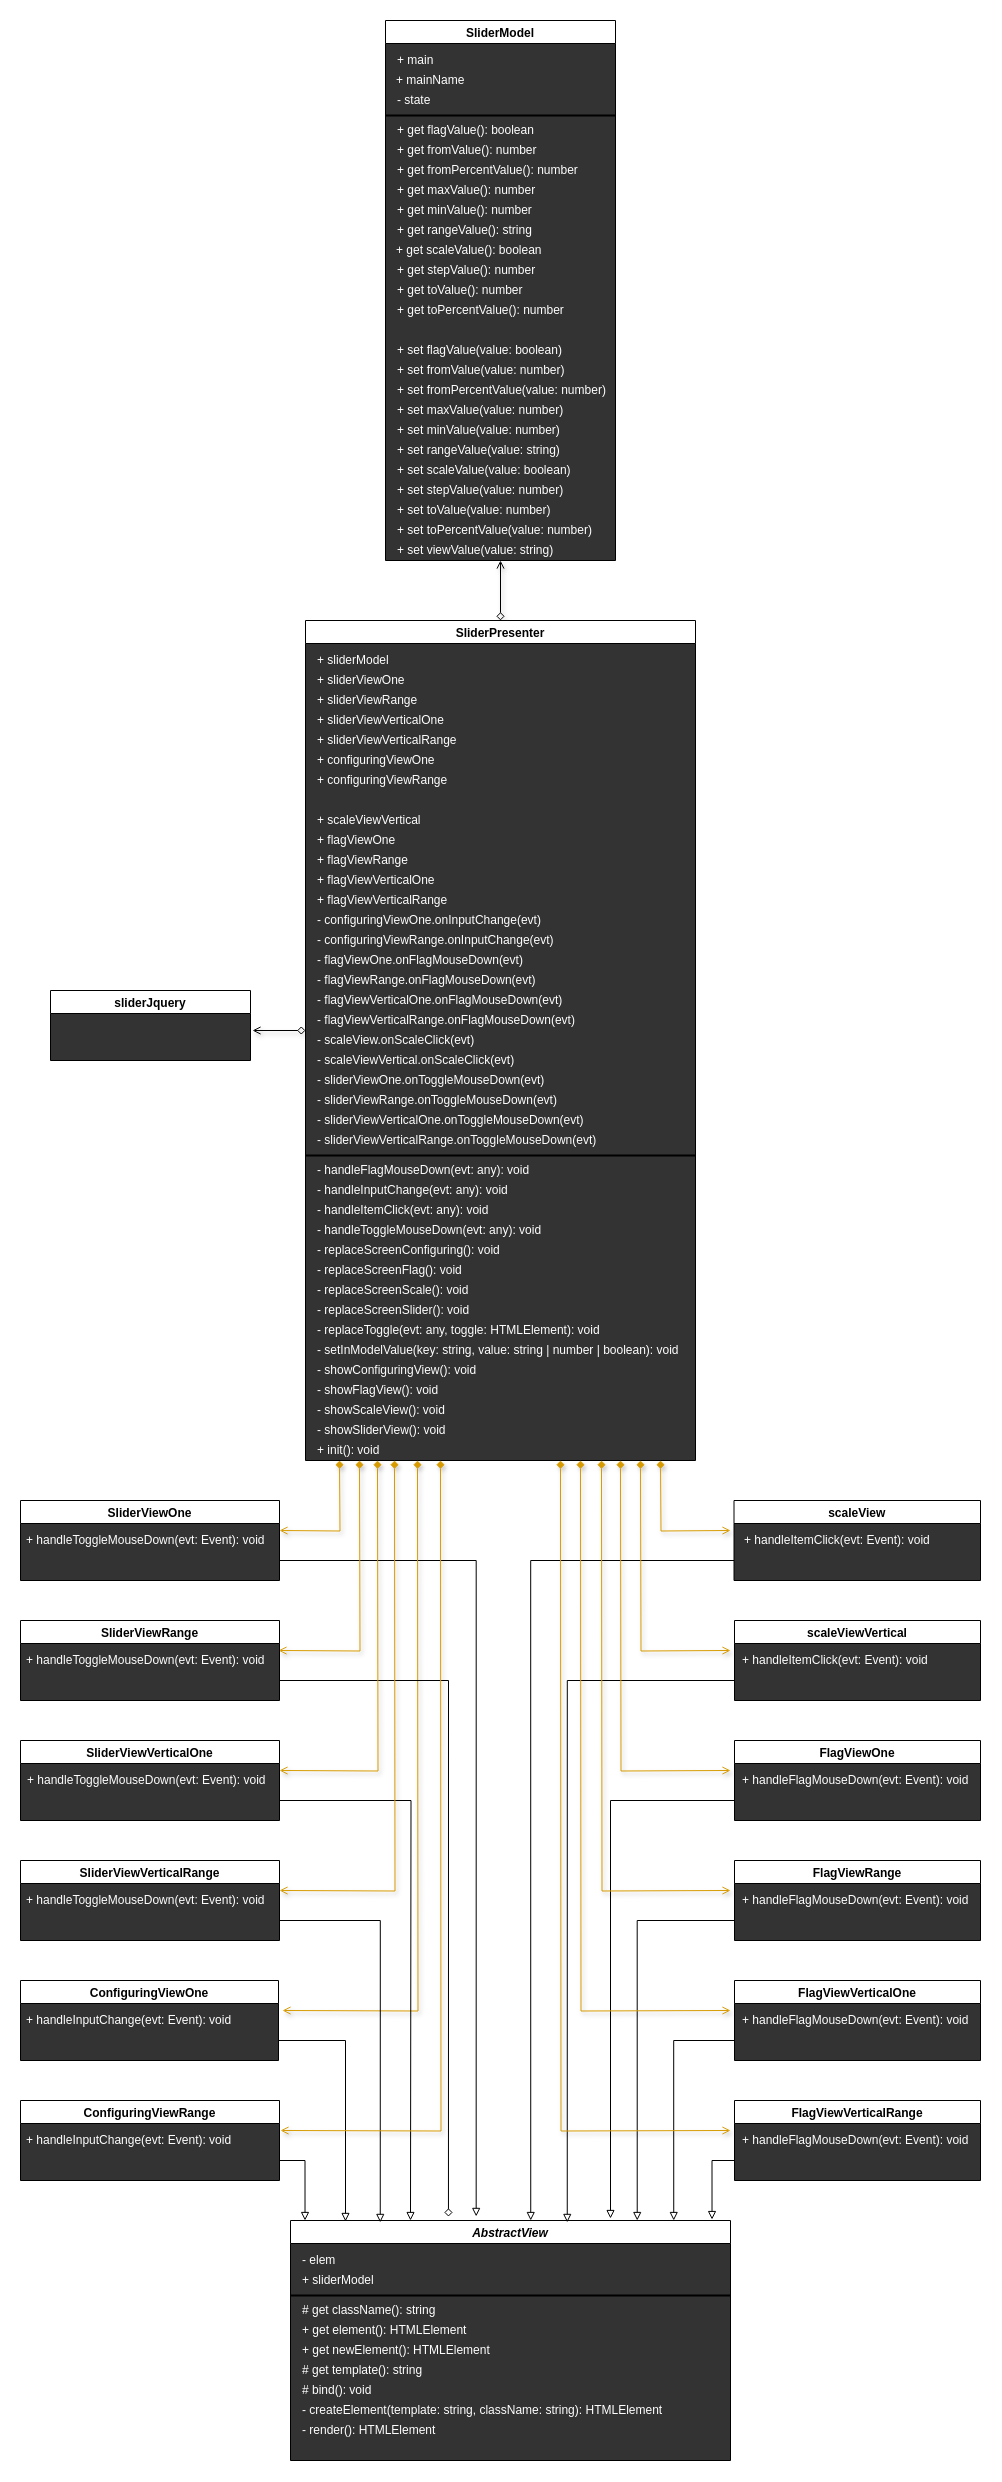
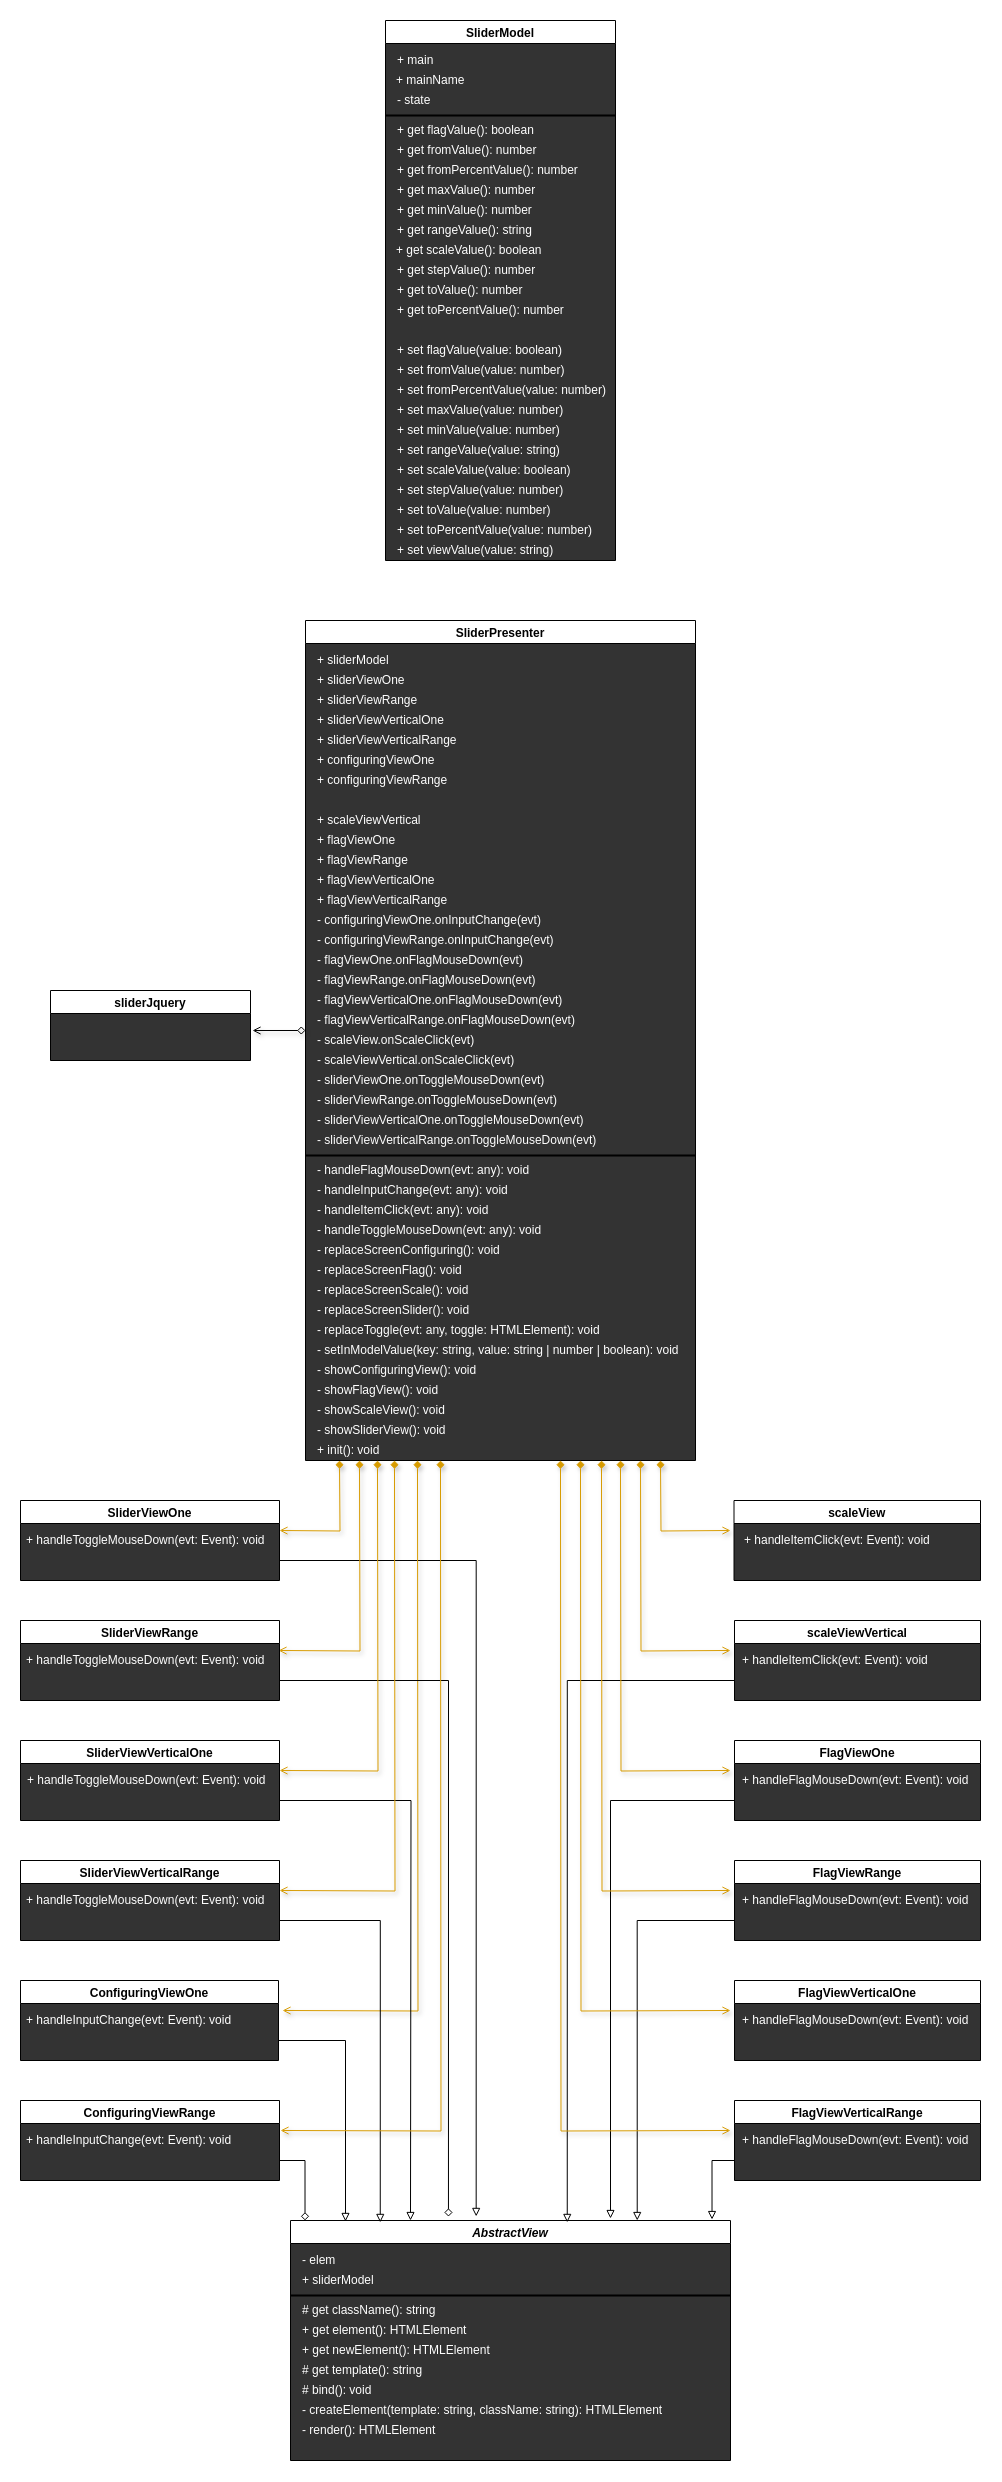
(501, 588) -> none
(531, 1785) -> none
(674, 2096) -> none
(305, 2211) -> (305, 2211)
